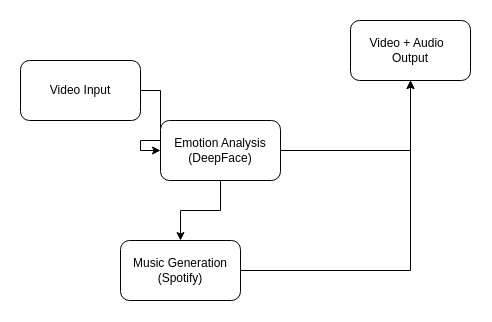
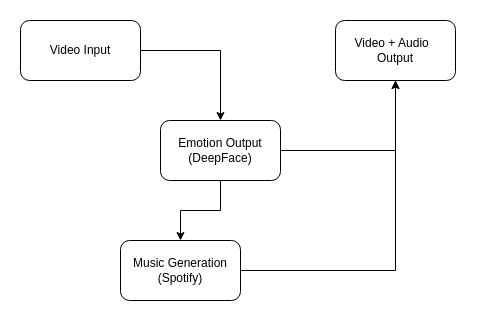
(411, 51) -> (396, 51)
(81, 91) -> (81, 51)
(221, 151) -> (221, 151)
